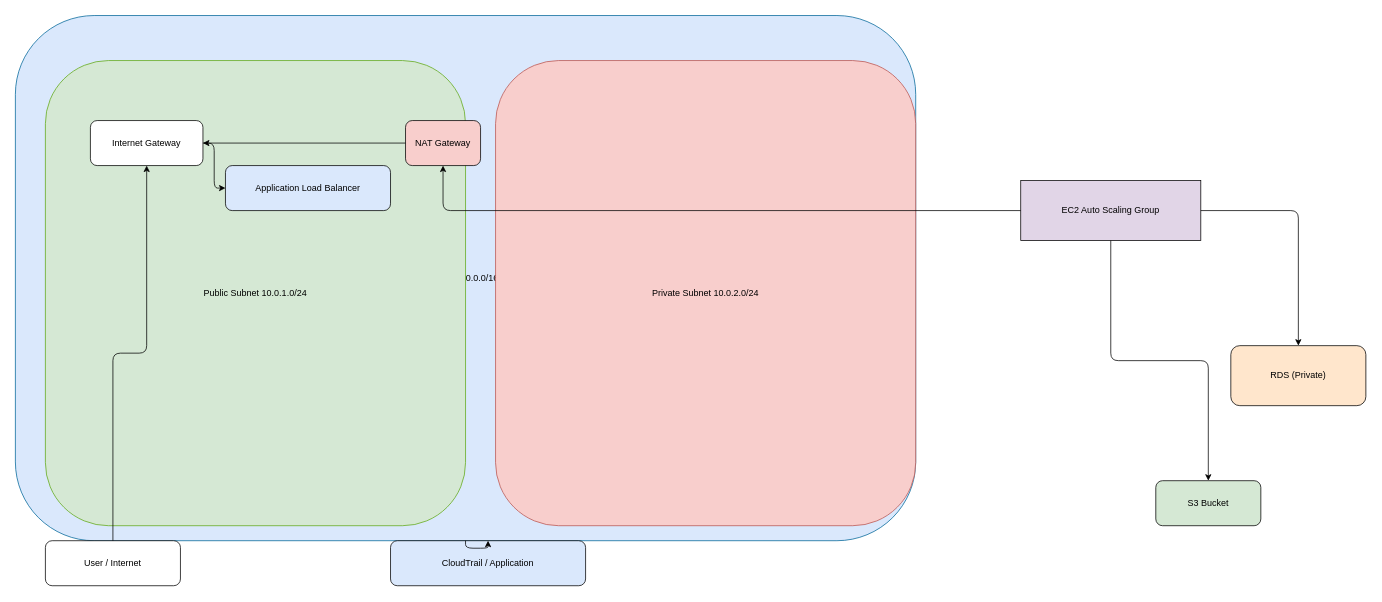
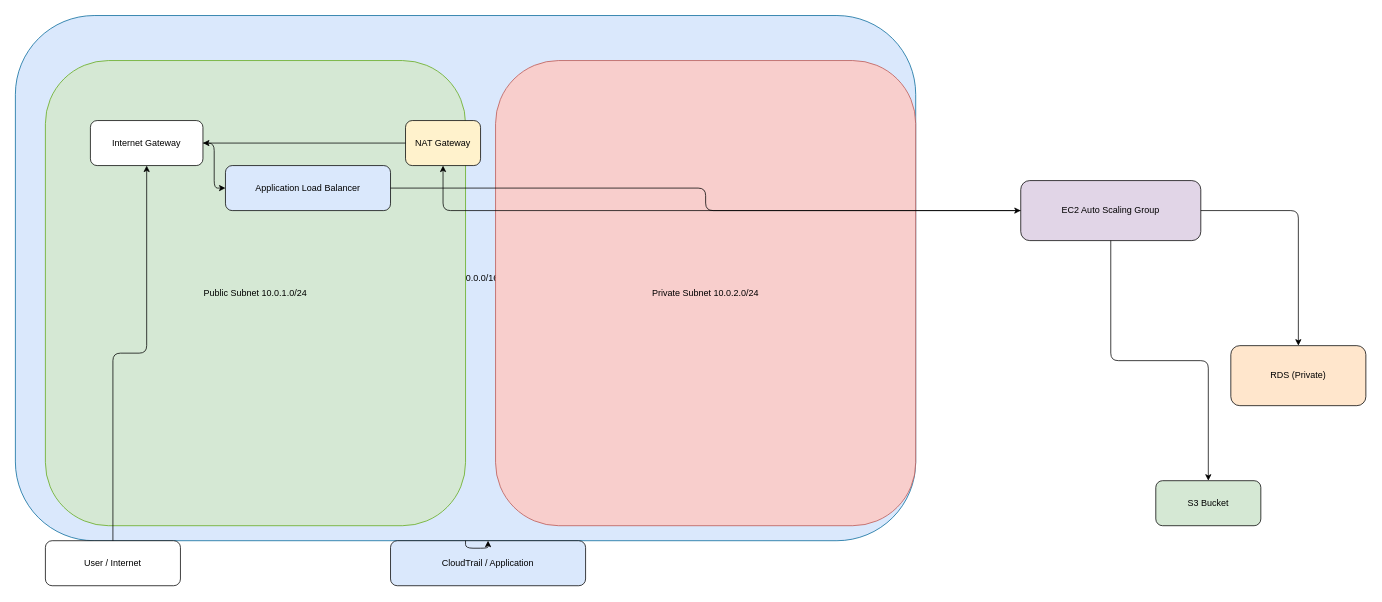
(443, 143) -> (443, 143)
none -> (555, 188)
(1110, 210) -> (1110, 210)
